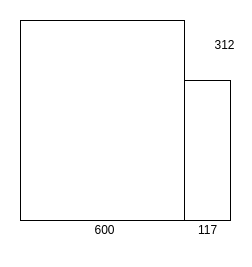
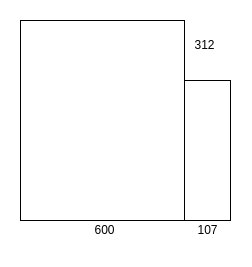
(225, 46) -> (205, 46)
(208, 231) -> (208, 231)
